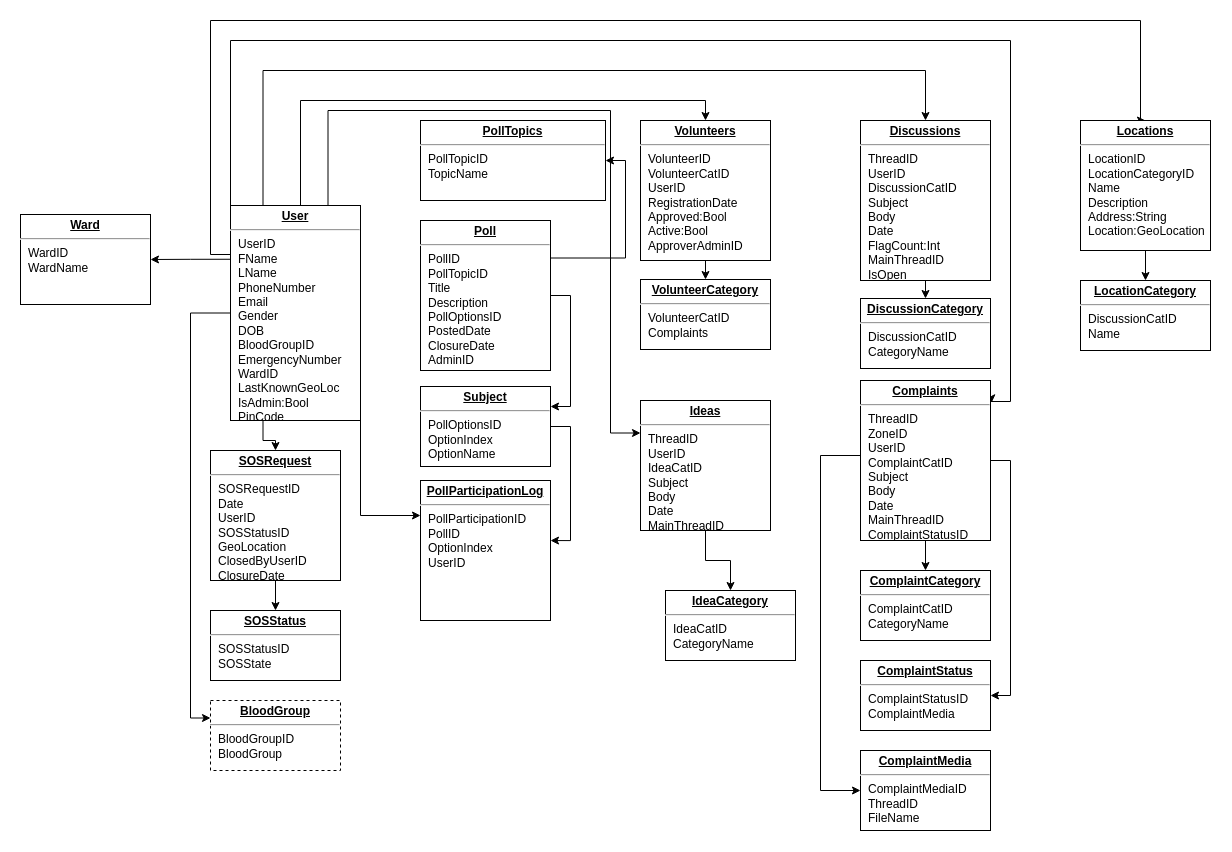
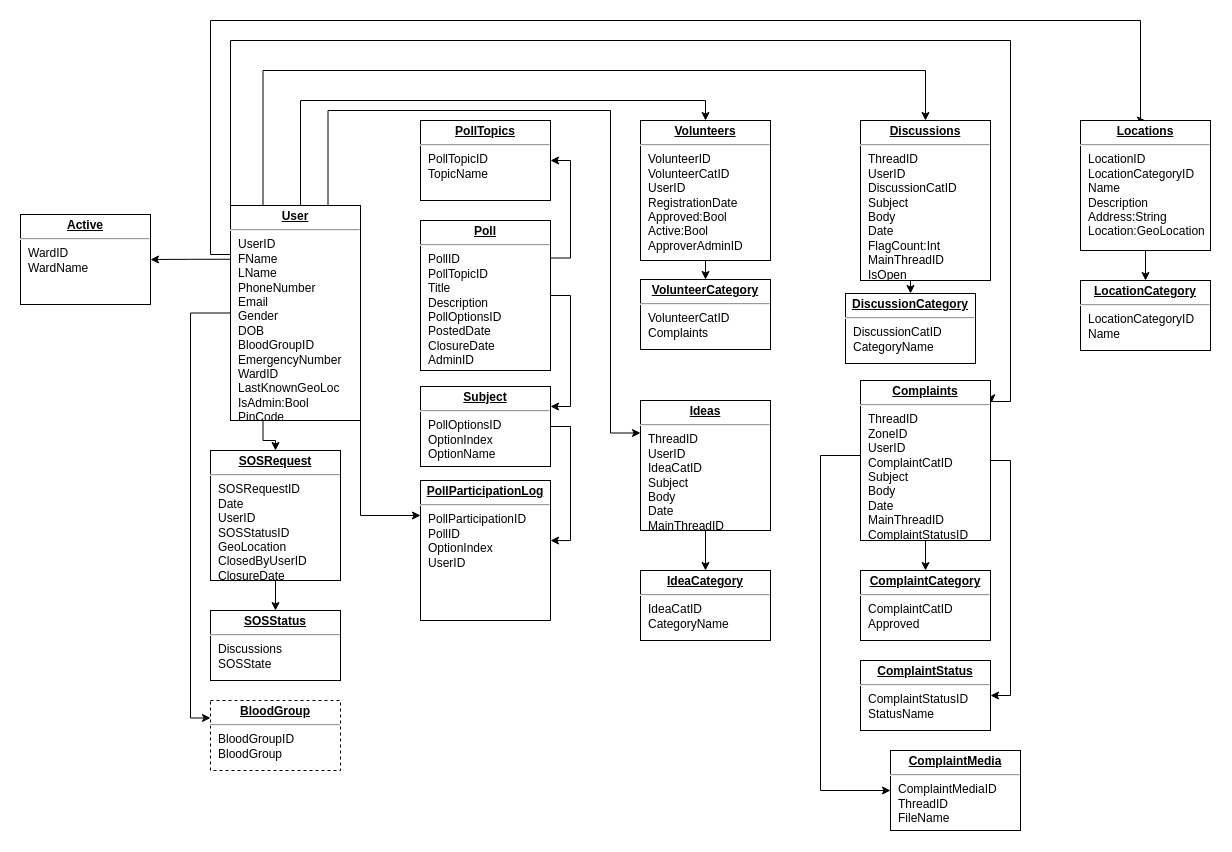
(513, 161) -> (486, 161)
(47, 236) -> (47, 236)
(1133, 302) -> (1139, 302)
(926, 334) -> (911, 329)
(915, 592) -> (915, 592)
(731, 626) -> (706, 606)
(247, 632) -> (244, 632)
(915, 682) -> (915, 682)
(926, 791) -> (956, 791)
